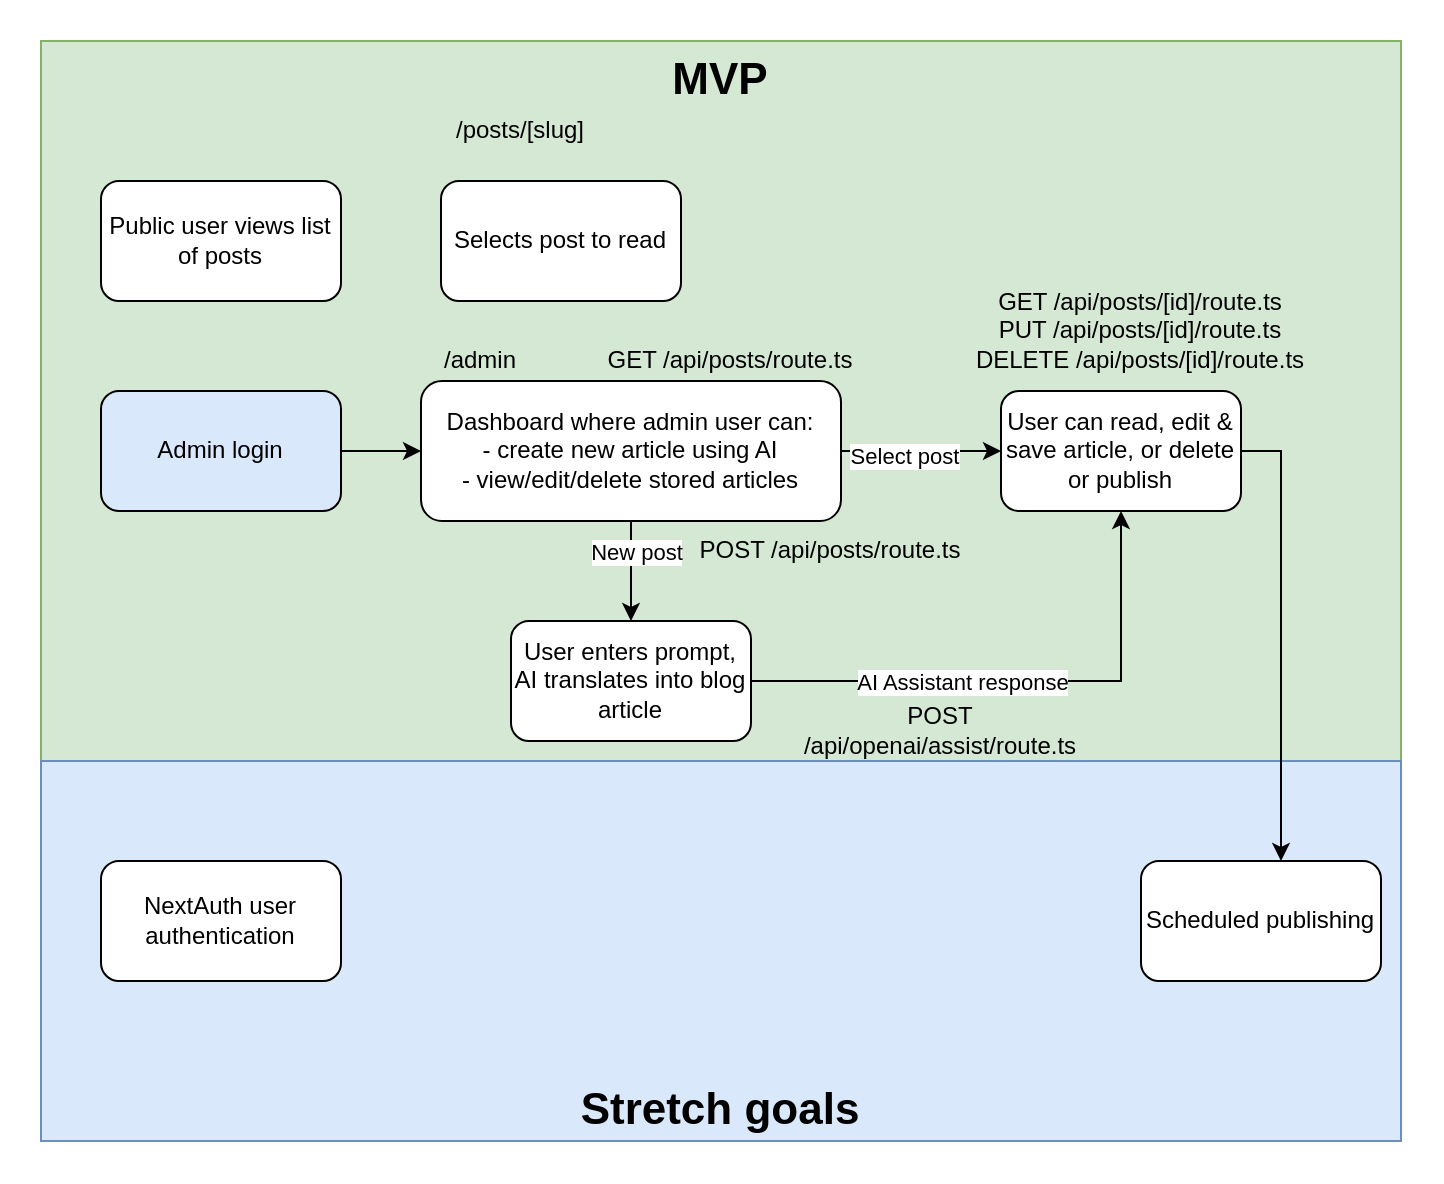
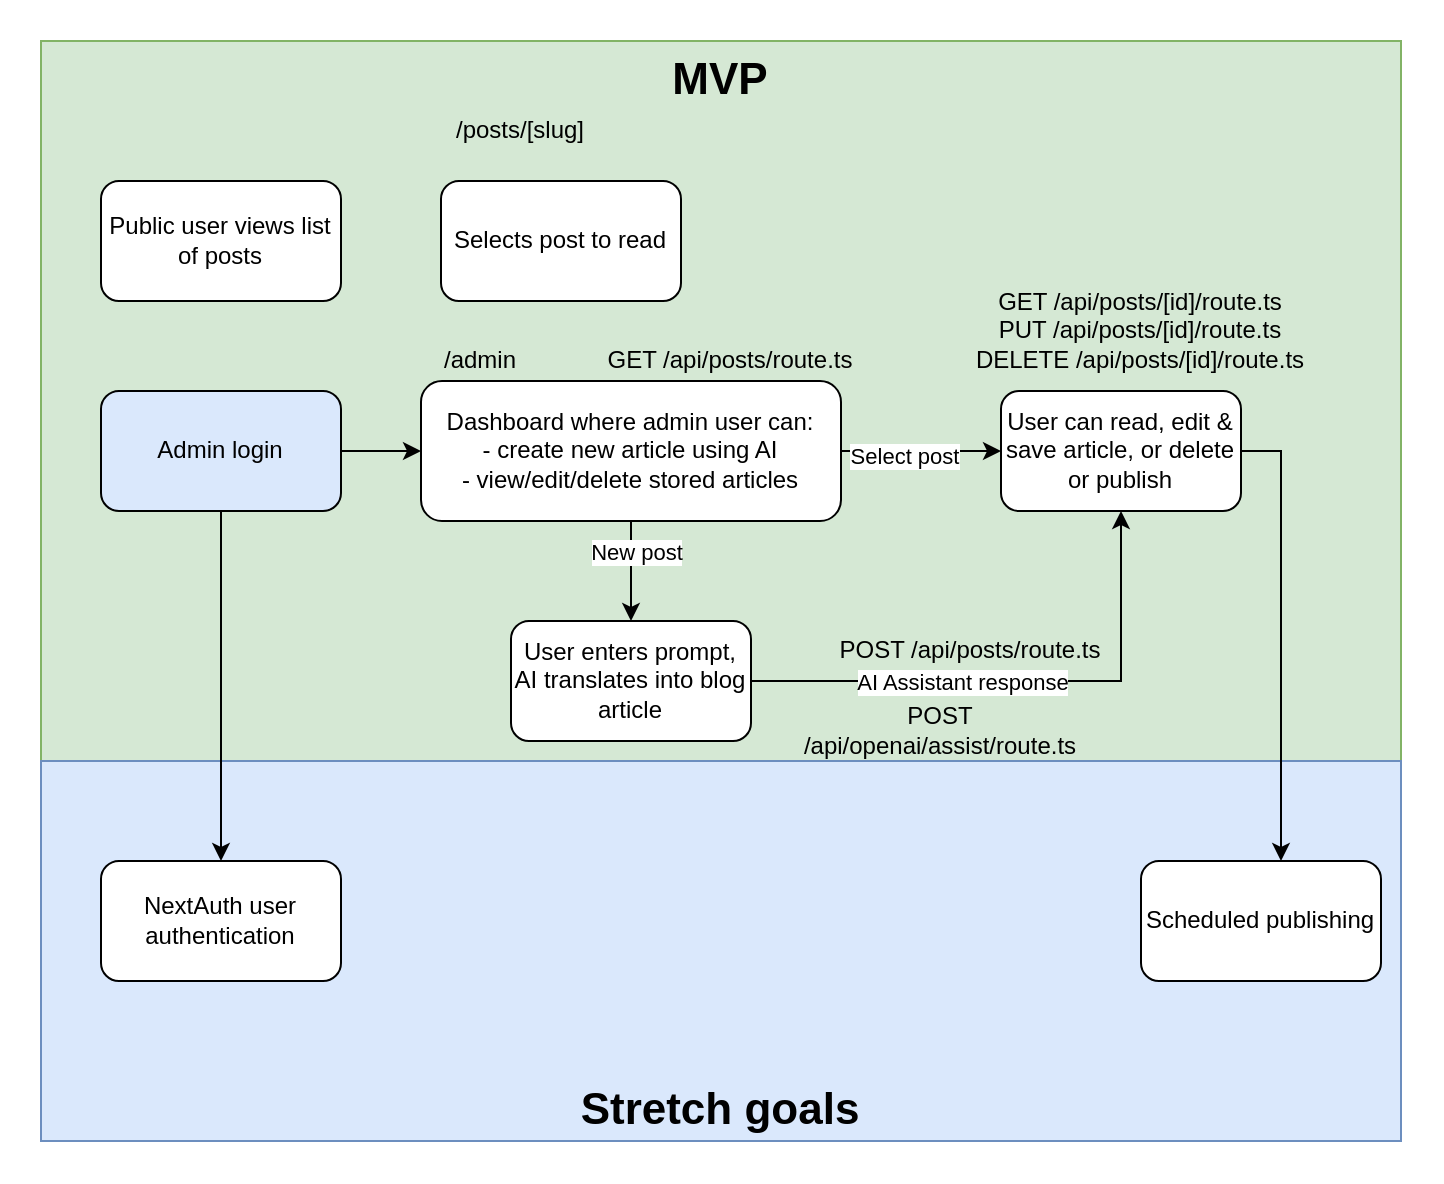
(831, 551) -> (971, 651)
none -> (221, 679)
